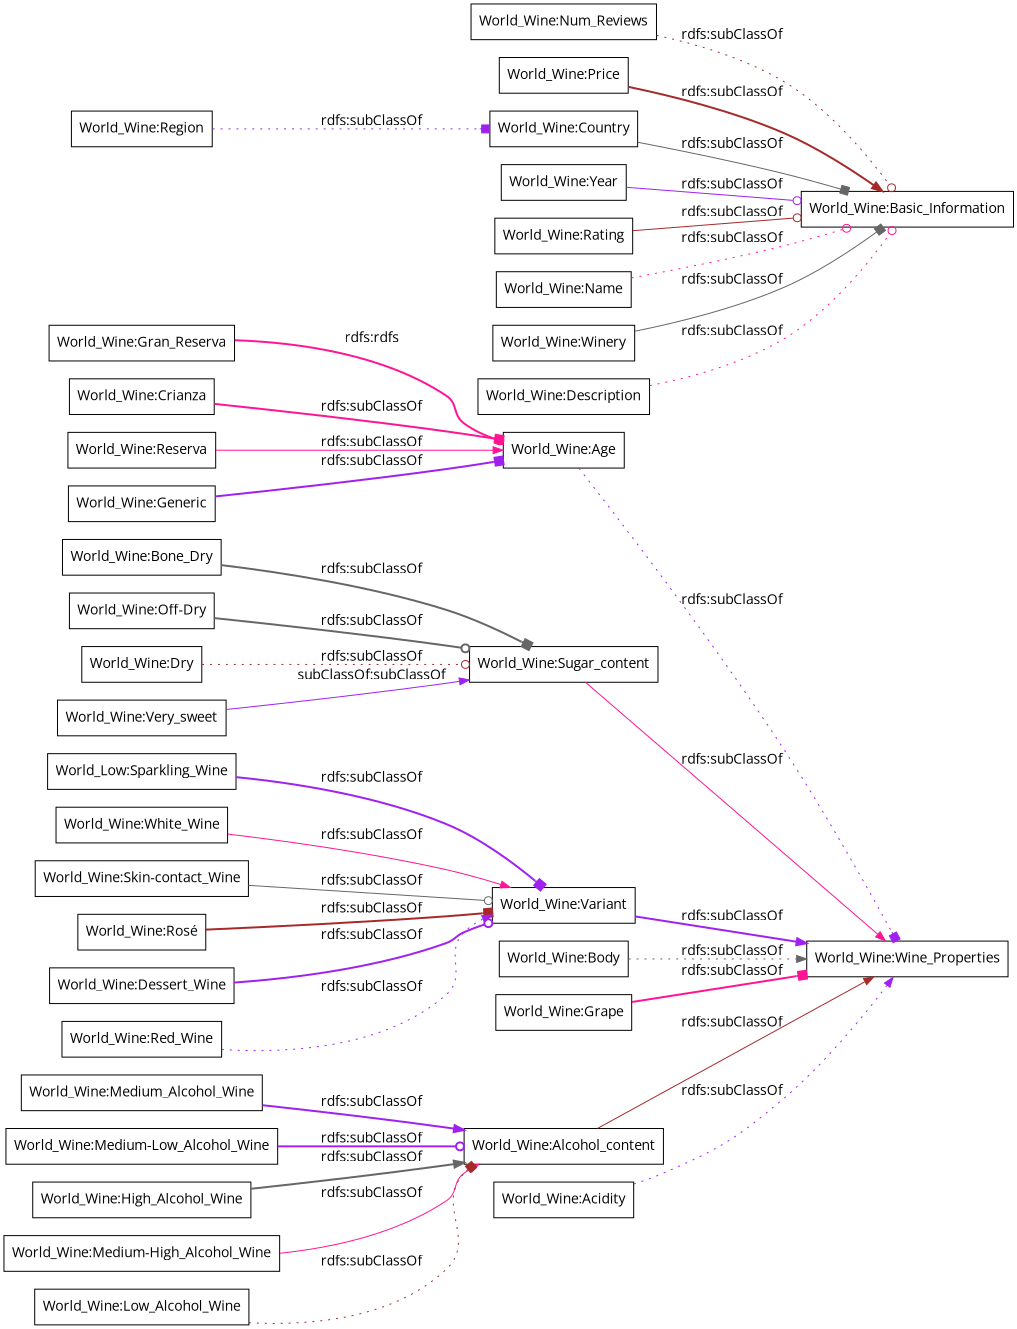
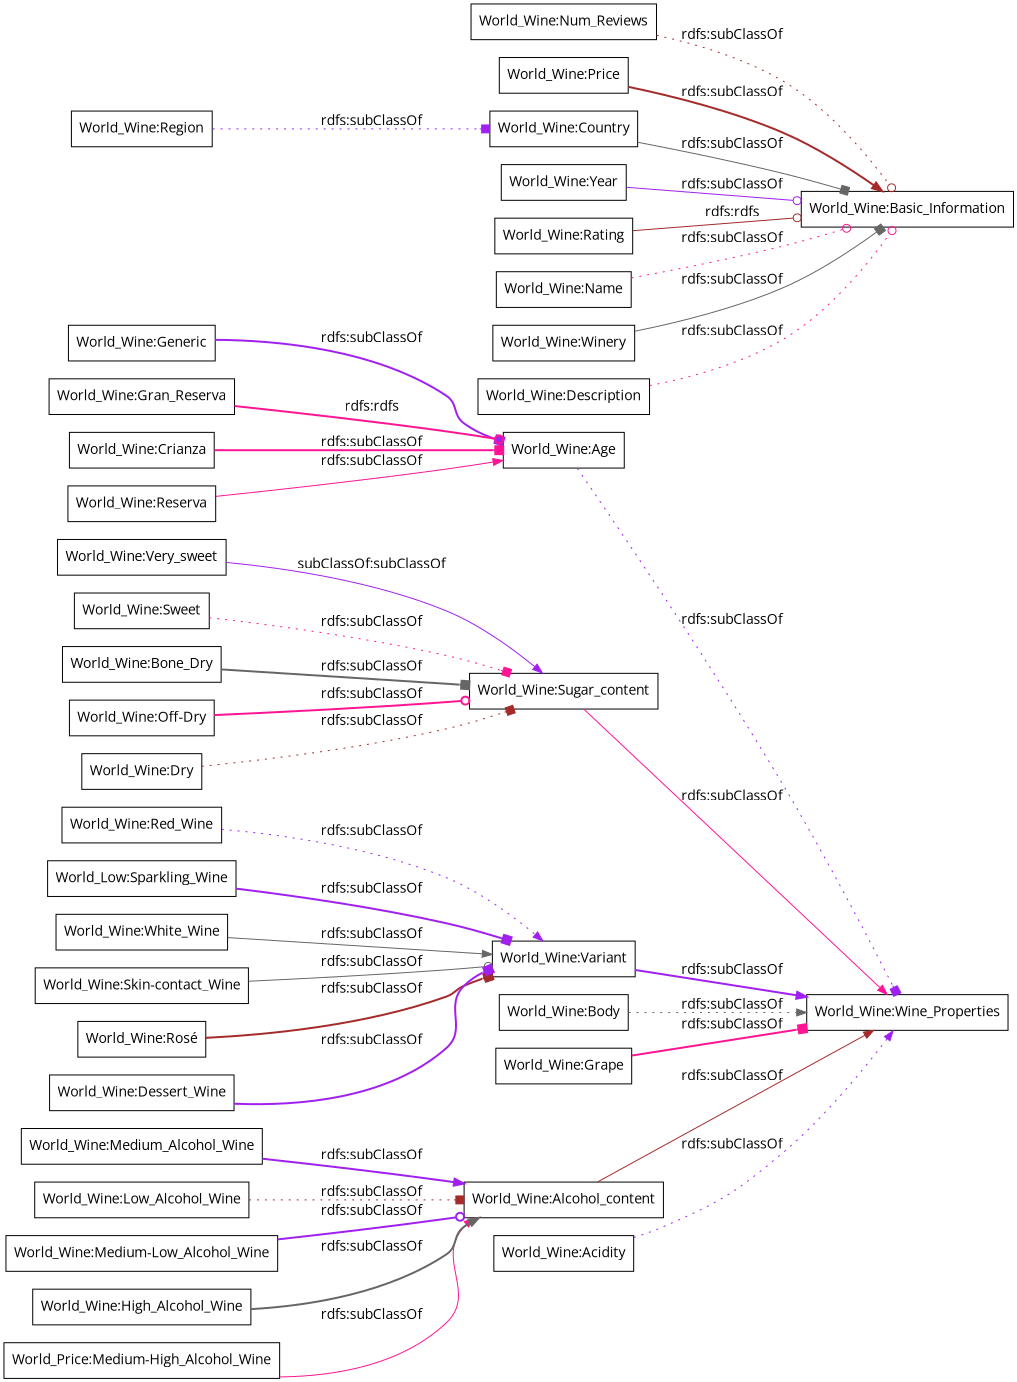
(732, 213) -> (732, 213)
none -> (142, 611)
(338, 632) -> (338, 709)
(332, 664) -> (355, 747)
(365, 854) -> (355, 946)
(363, 966) -> (389, 1082)
(142, 1253) -> (142, 1361)
